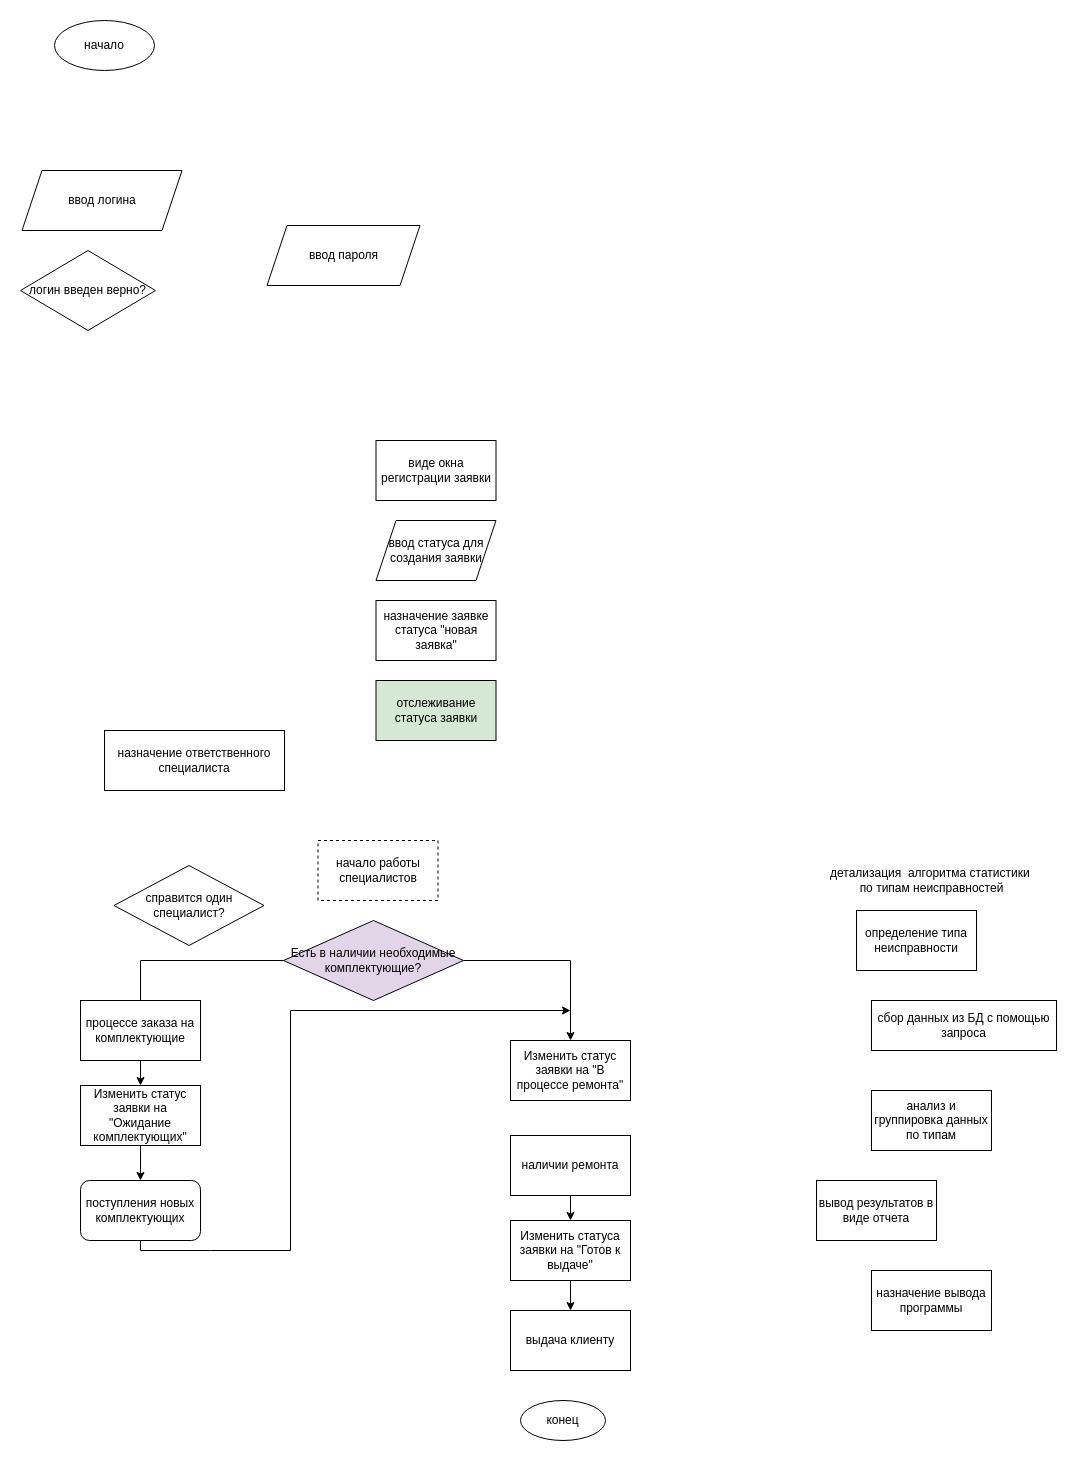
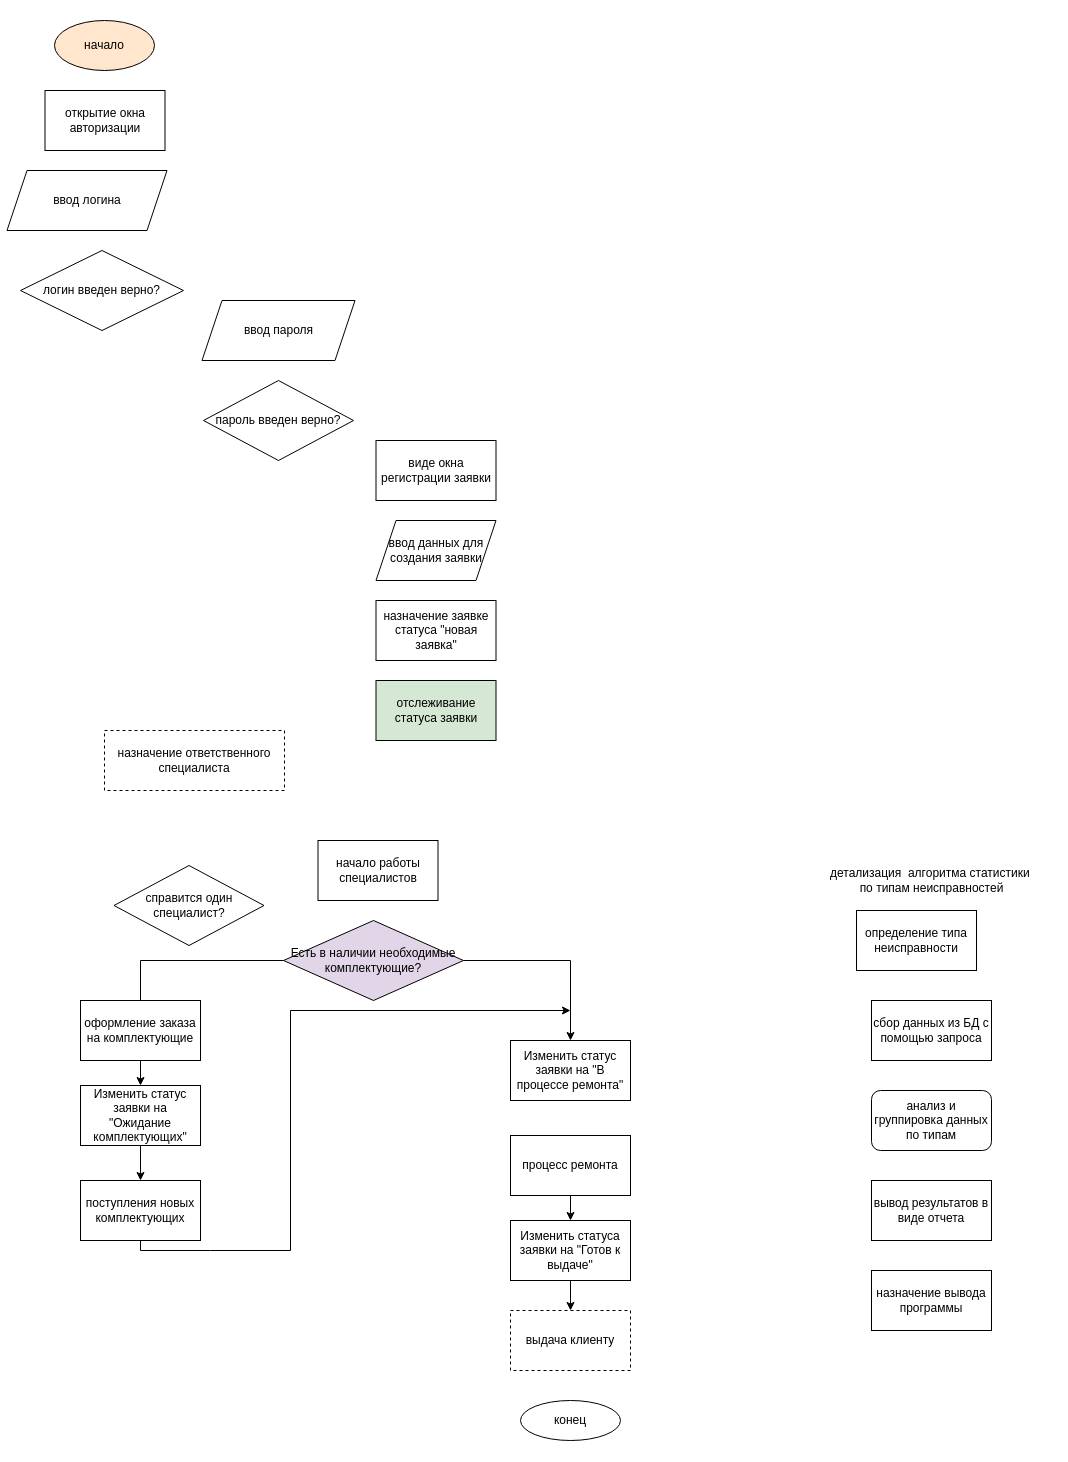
(105, 46) -> (105, 46)
none -> (105, 121)
(102, 201) -> (87, 201)
(344, 256) -> (279, 331)
(88, 291) -> (102, 291)
none -> (279, 421)
(437, 551) -> (437, 551)
(195, 761) -> (195, 761)
(378, 871) -> (378, 871)
(964, 1026) -> (932, 1031)
(141, 1031) -> (141, 1031)
(932, 1121) -> (932, 1121)
(571, 1166) -> (571, 1166)
(141, 1211) -> (141, 1211)
(877, 1211) -> (932, 1211)
(571, 1341) -> (571, 1341)
(563, 1421) -> (571, 1421)
